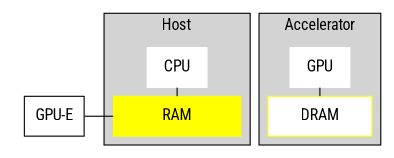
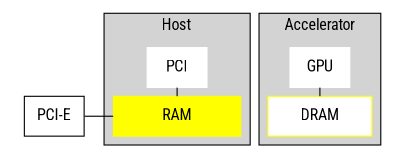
(177, 68) -> (177, 68)
(54, 116) -> (54, 116)
